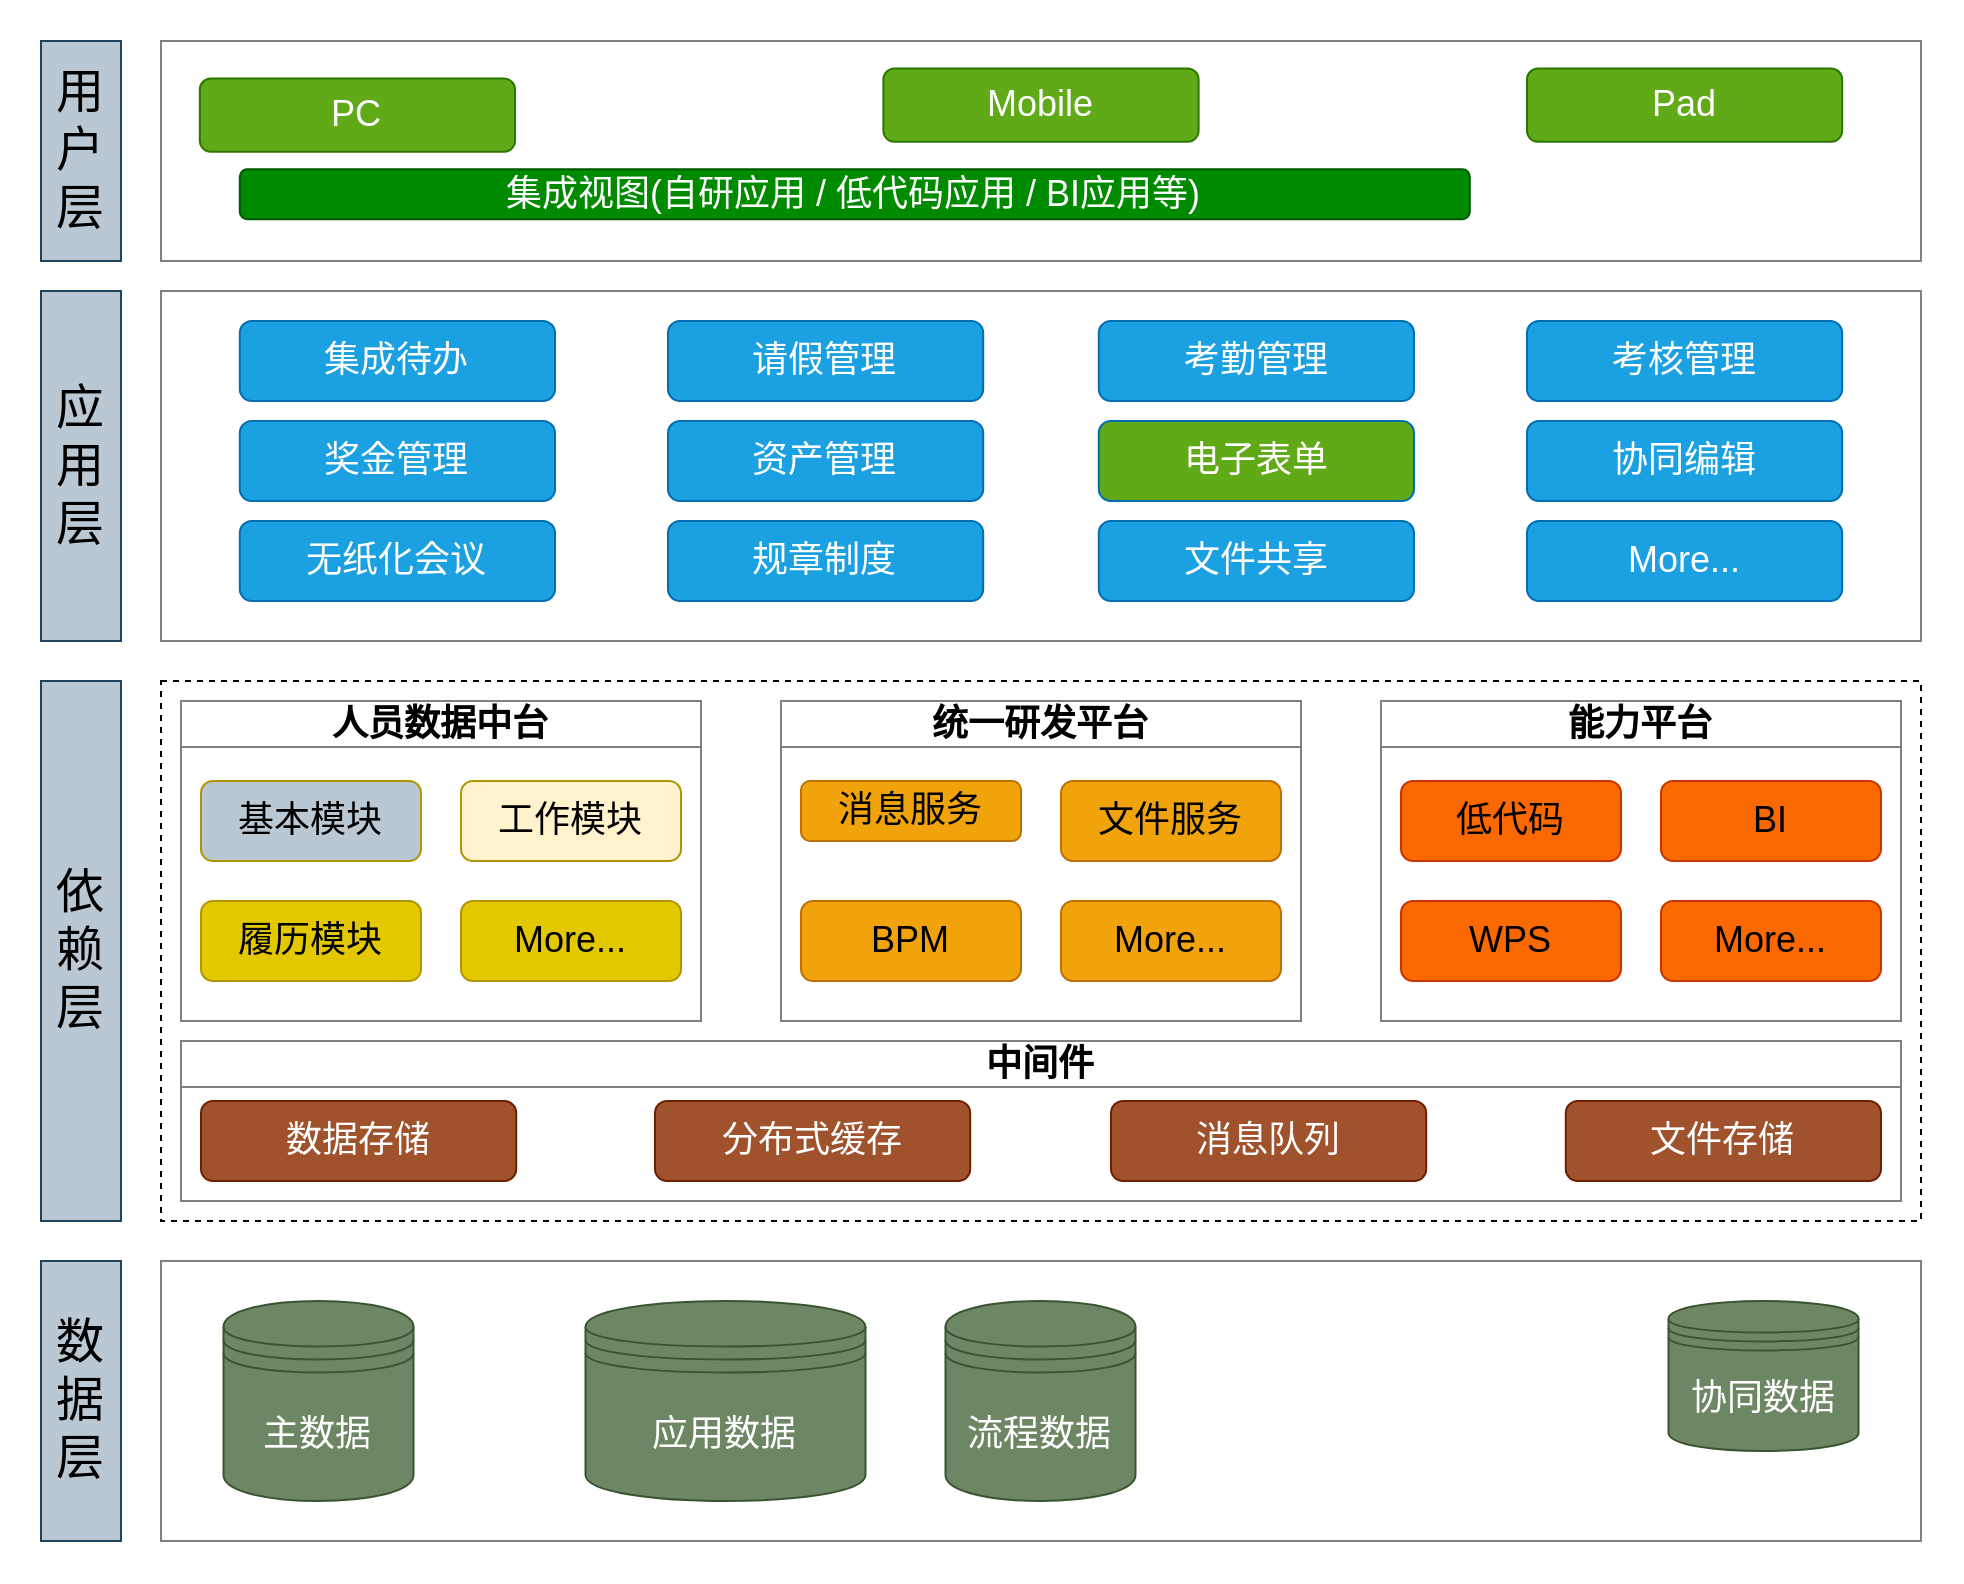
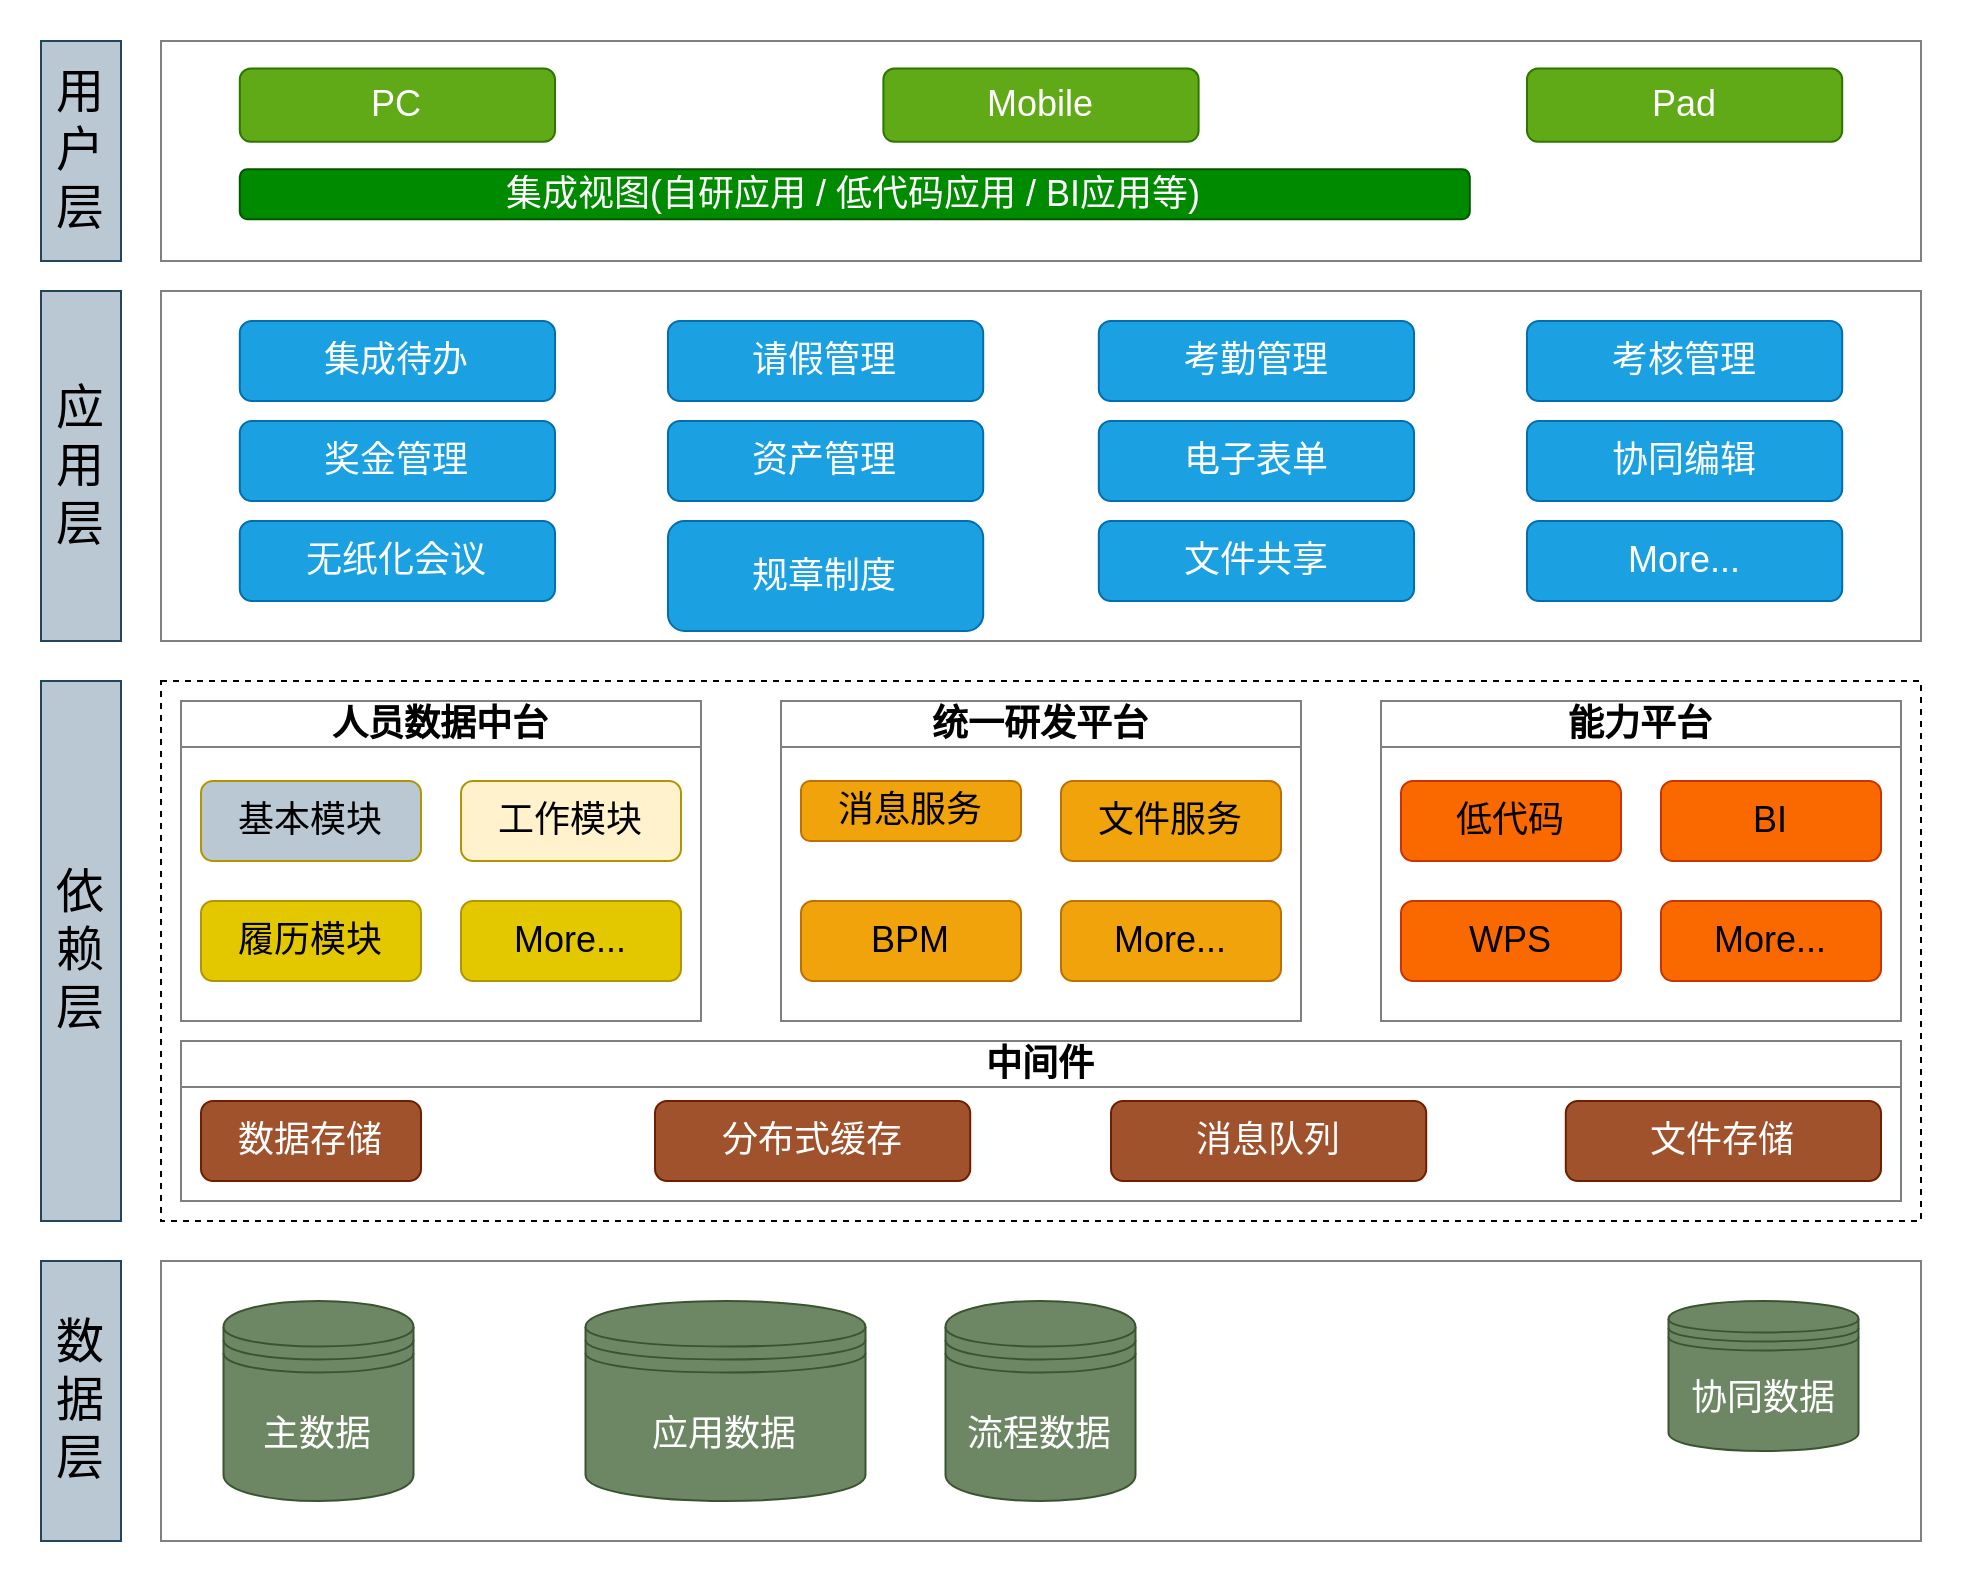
(357, 115) -> (397, 105)
(1256, 461) -> (1256, 461)
(826, 561) -> (826, 576)
(359, 1141) -> (311, 1141)
